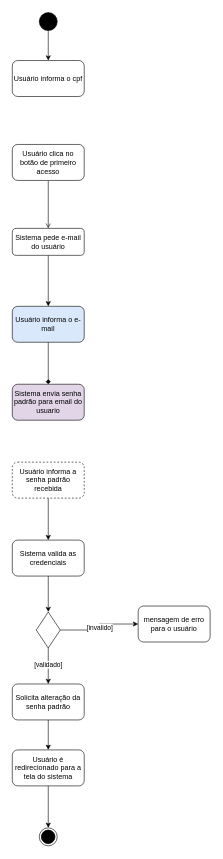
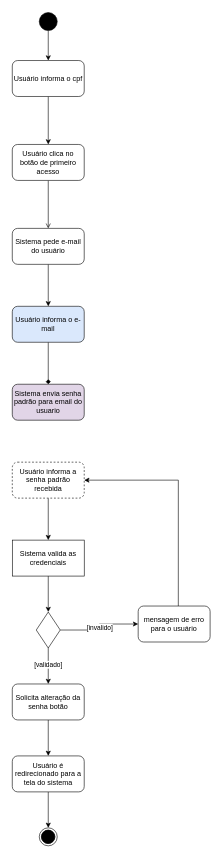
none -> (48, 138)
(48, 242) -> (48, 246)
none -> (89, 480)
(48, 558) -> (48, 558)
(48, 702) -> (48, 702)
(48, 768) -> (48, 774)
